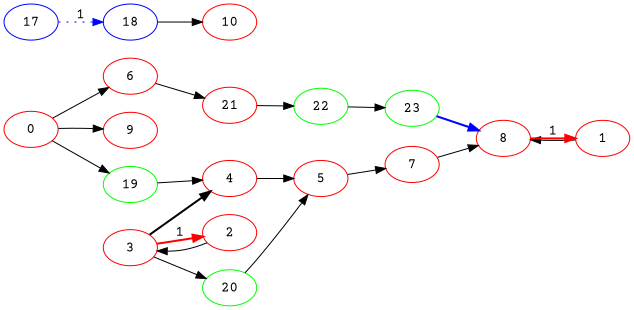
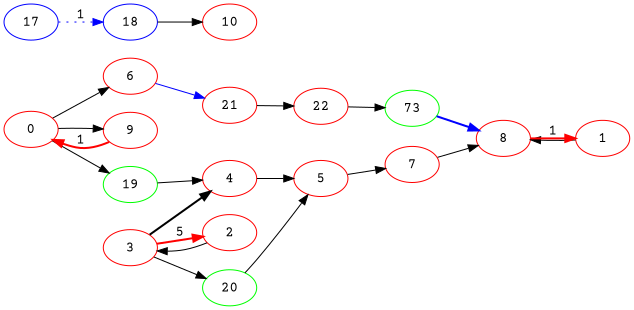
(175, 89) -> (175, 89)
(321, 106) -> (321, 106)
(412, 108) -> (412, 108)
none -> (86, 148)
(180, 232) -> (180, 232)
